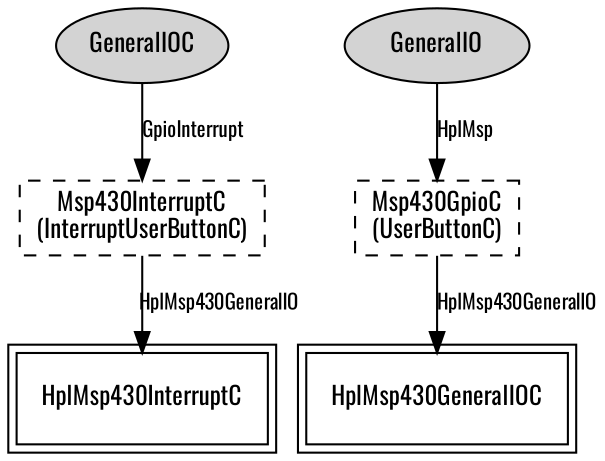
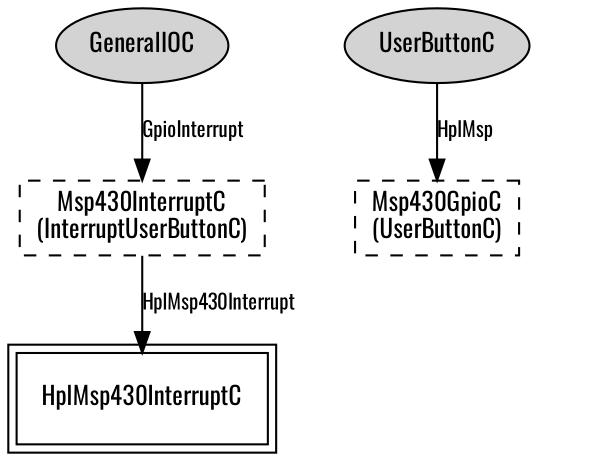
(437, 46) -> (437, 46)
(219, 304) -> (219, 304)
(437, 399) -> none
